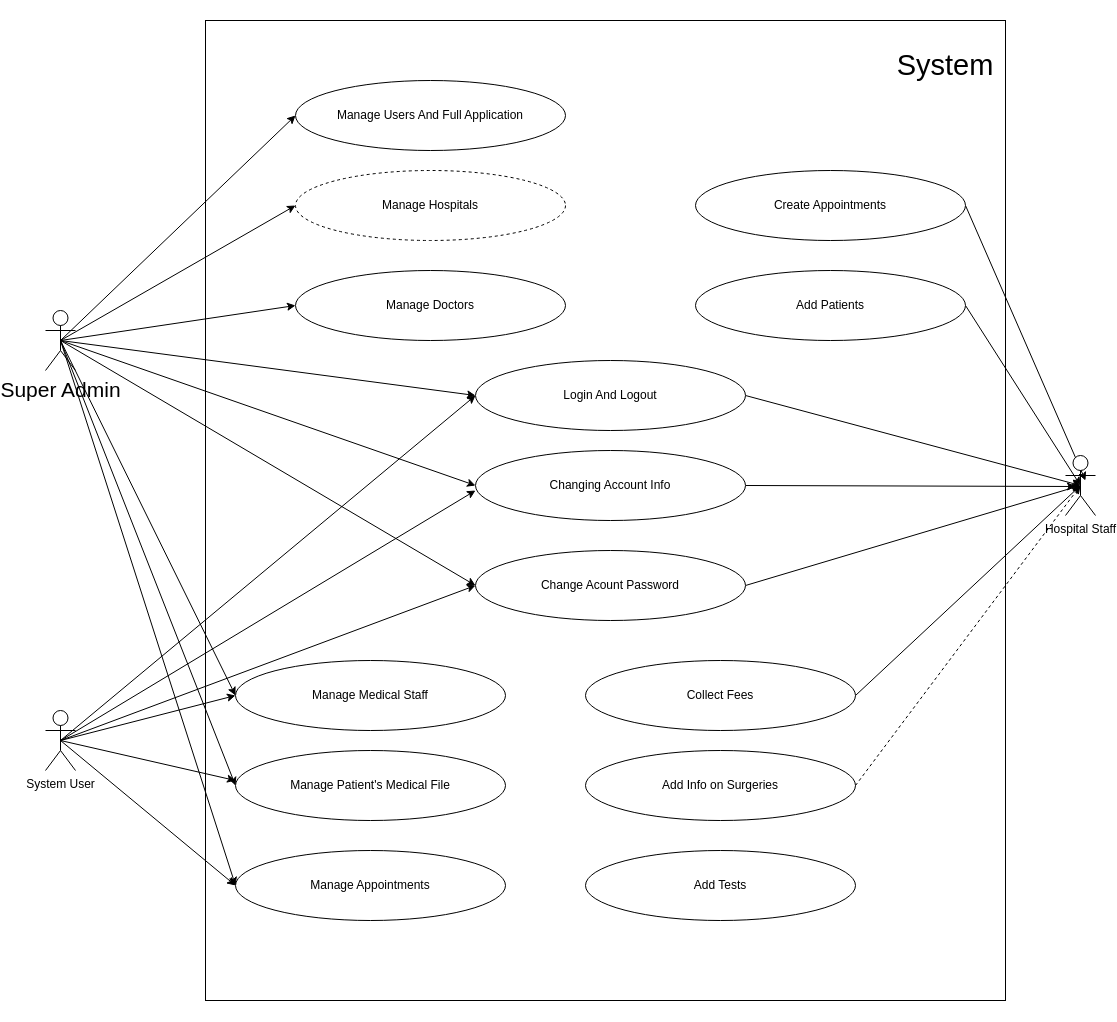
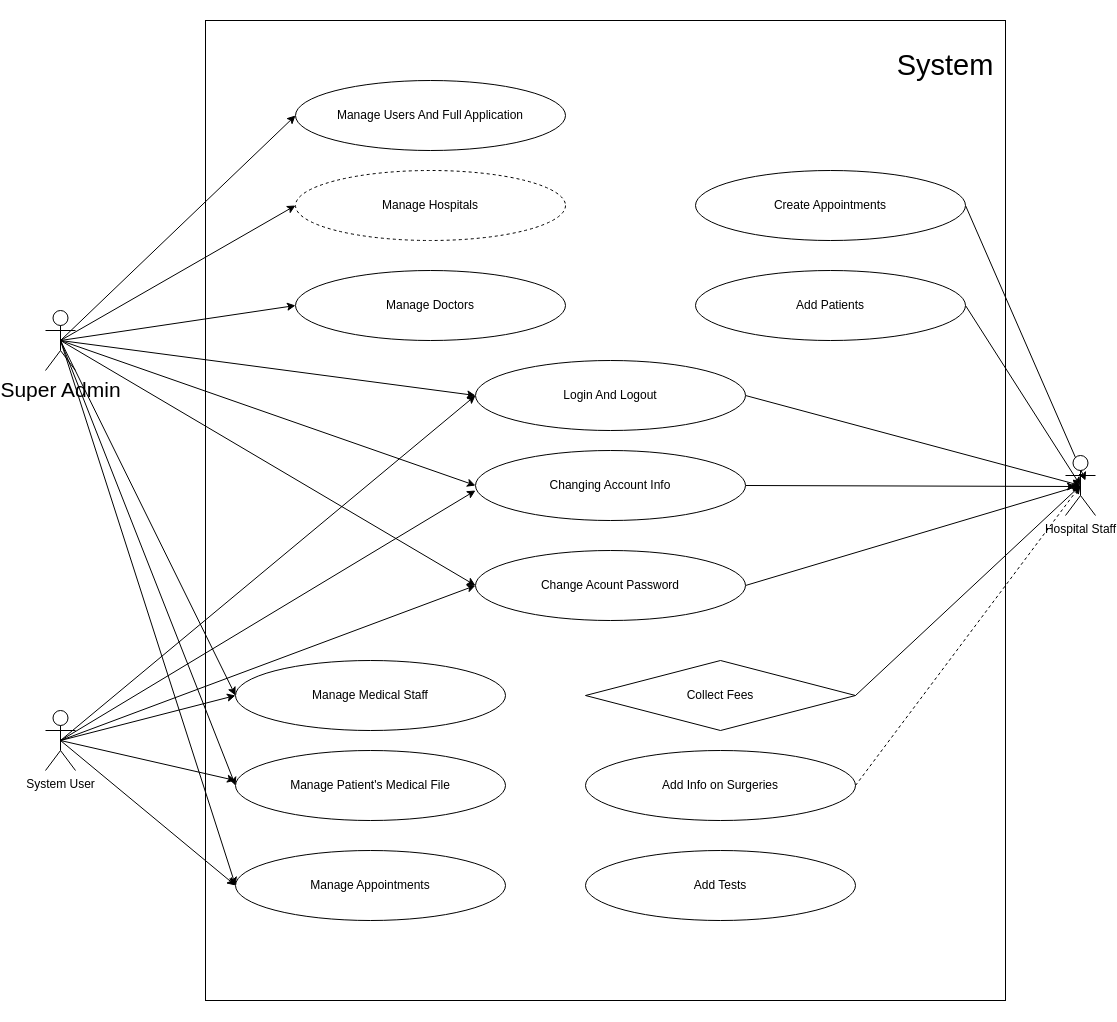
(721, 696) -> (721, 696)
